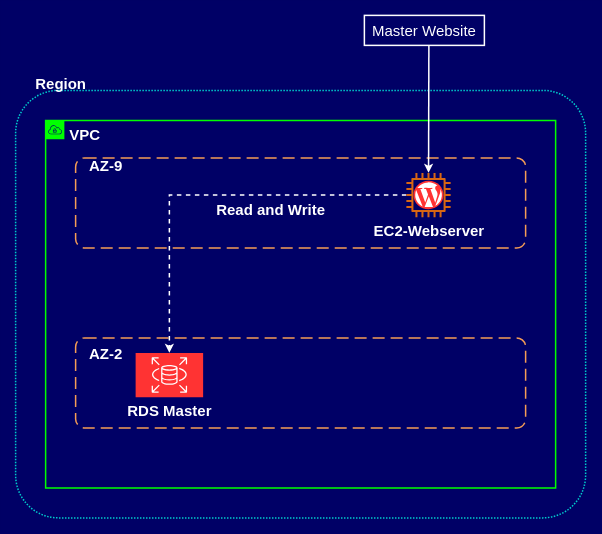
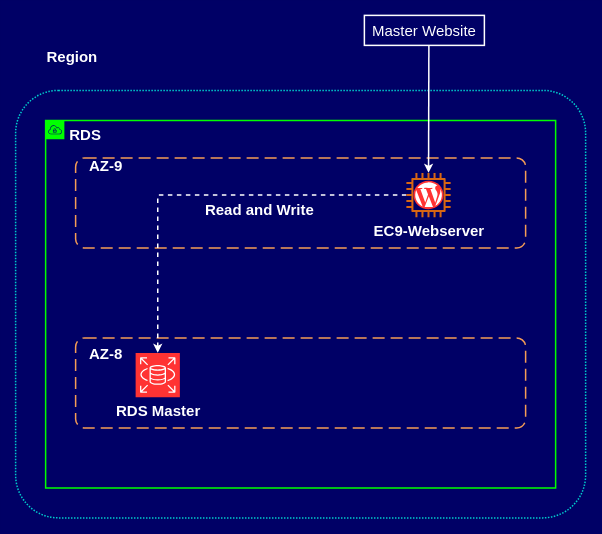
(60, 83) -> (72, 57)
(77, 131) -> (77, 131)
(270, 210) -> (259, 210)
(429, 228) -> (429, 228)
(106, 353) -> (106, 353)
(169, 375) -> (158, 375)
